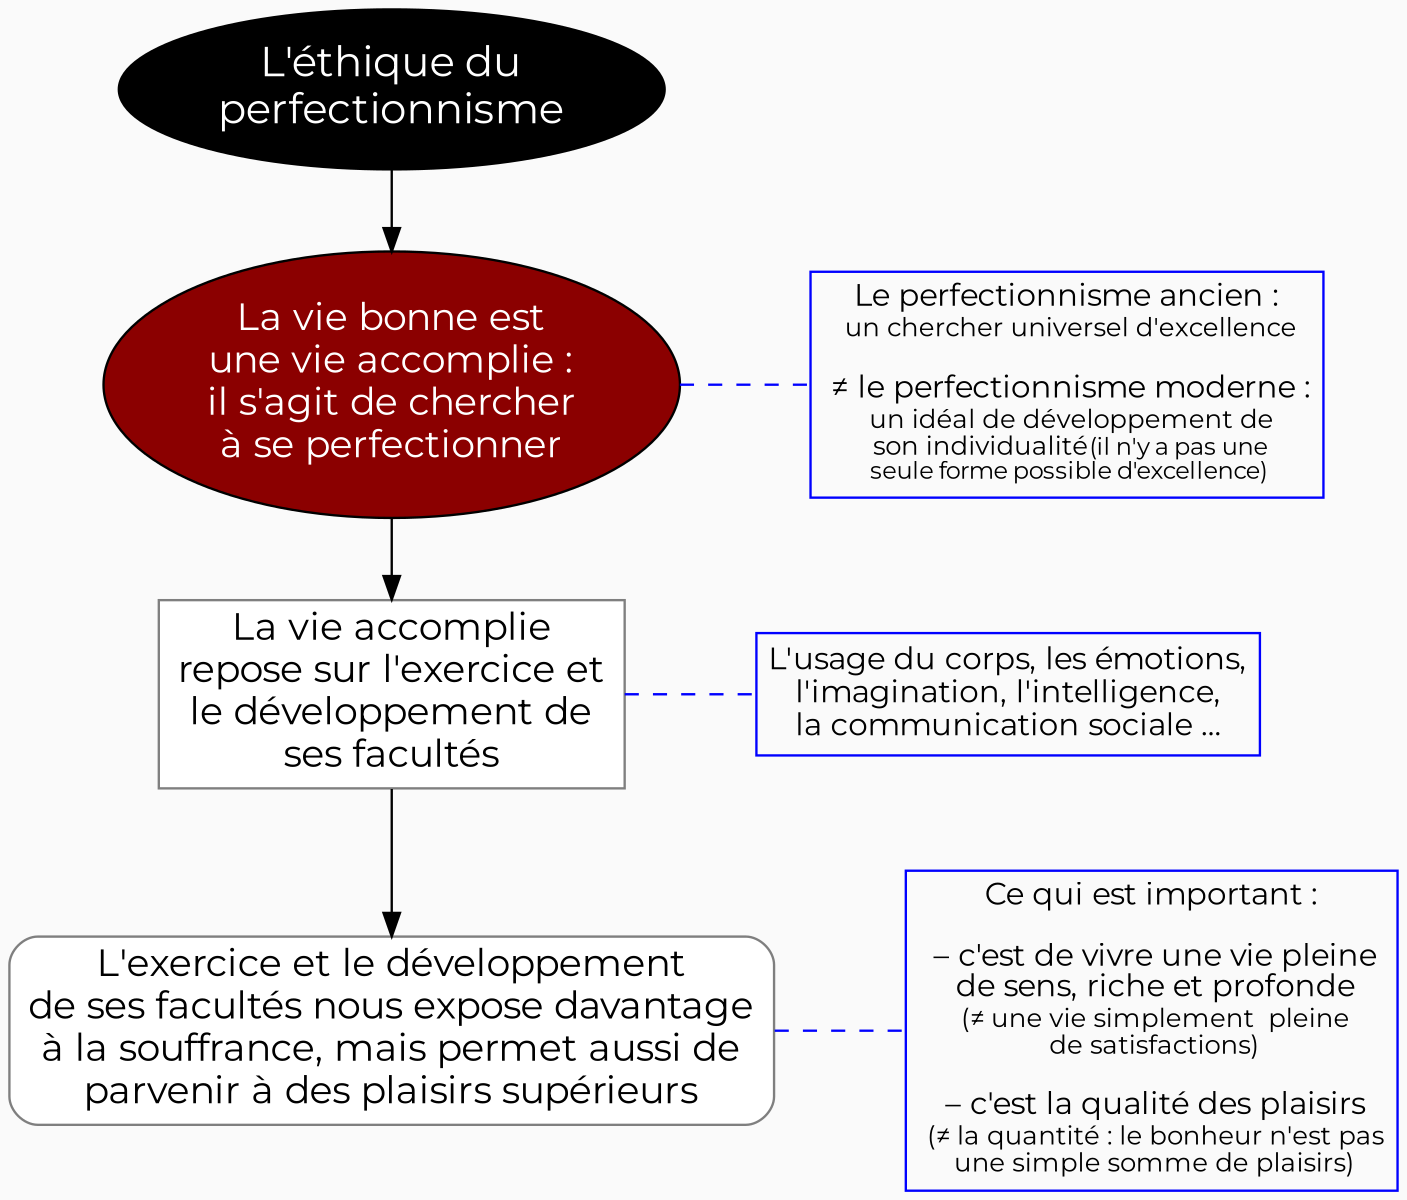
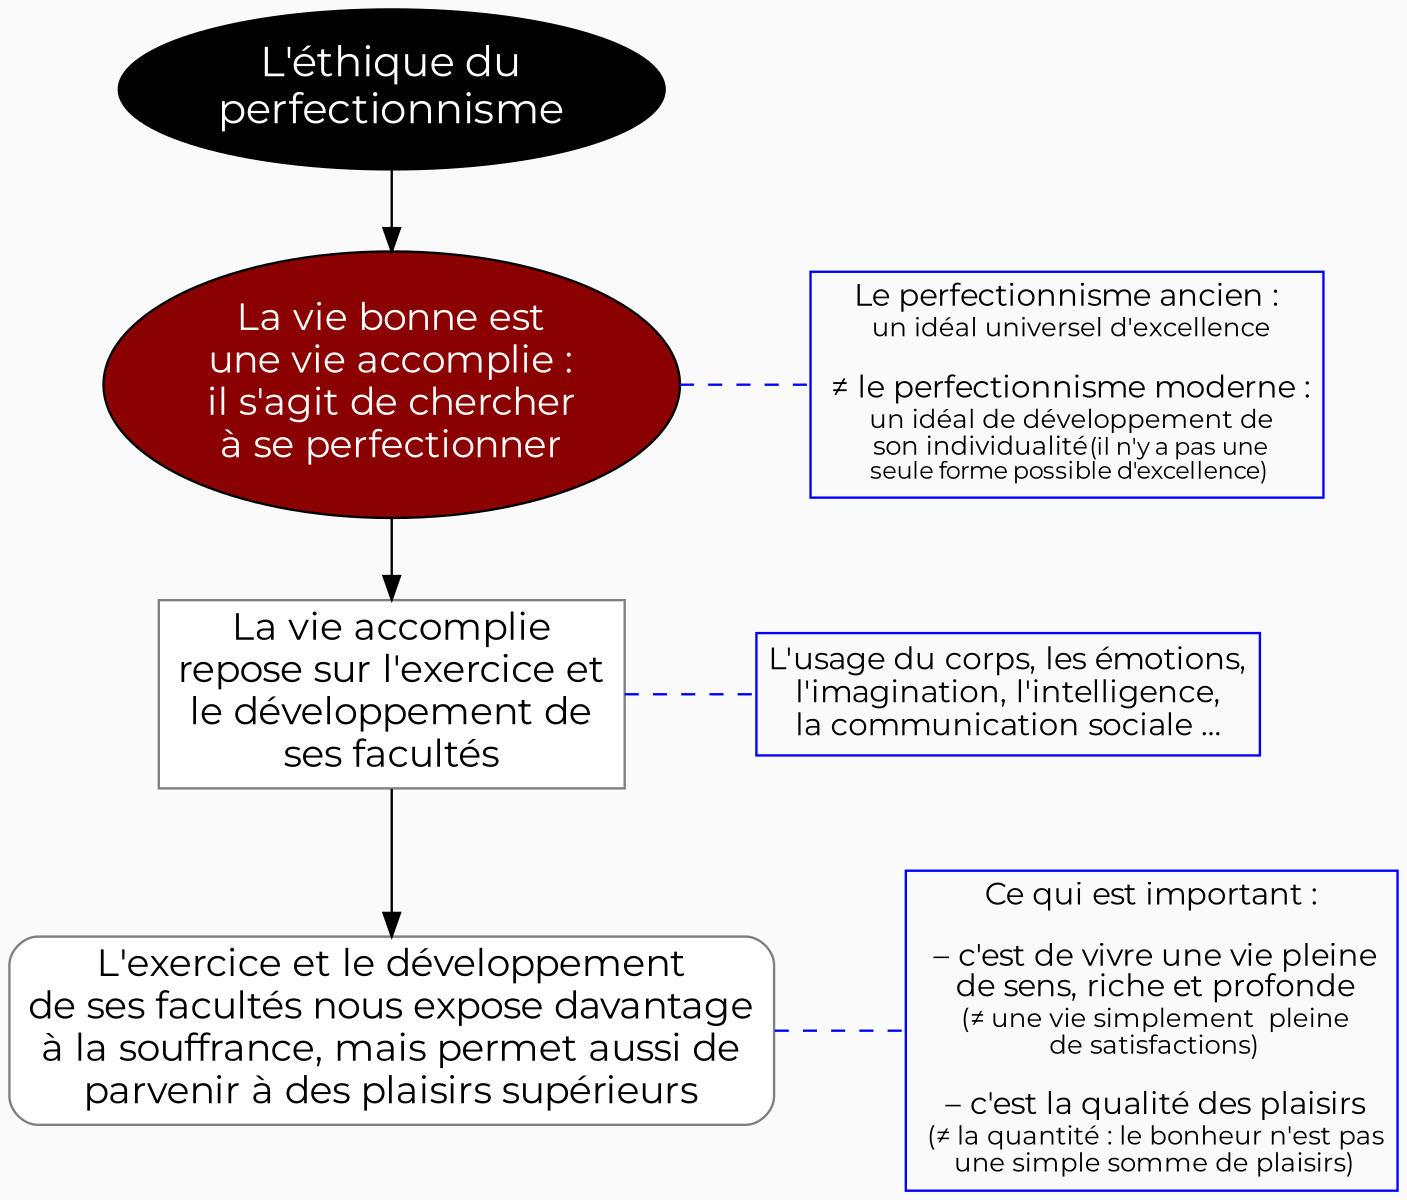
(1072, 328) -> (1072, 328)
